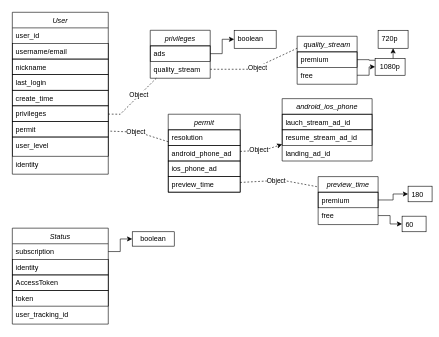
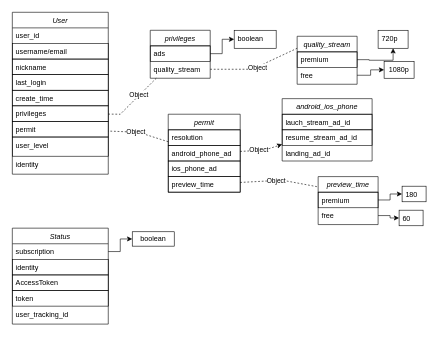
(390, 67) -> (399, 70)
(420, 194) -> (414, 194)
(414, 224) -> (411, 218)
